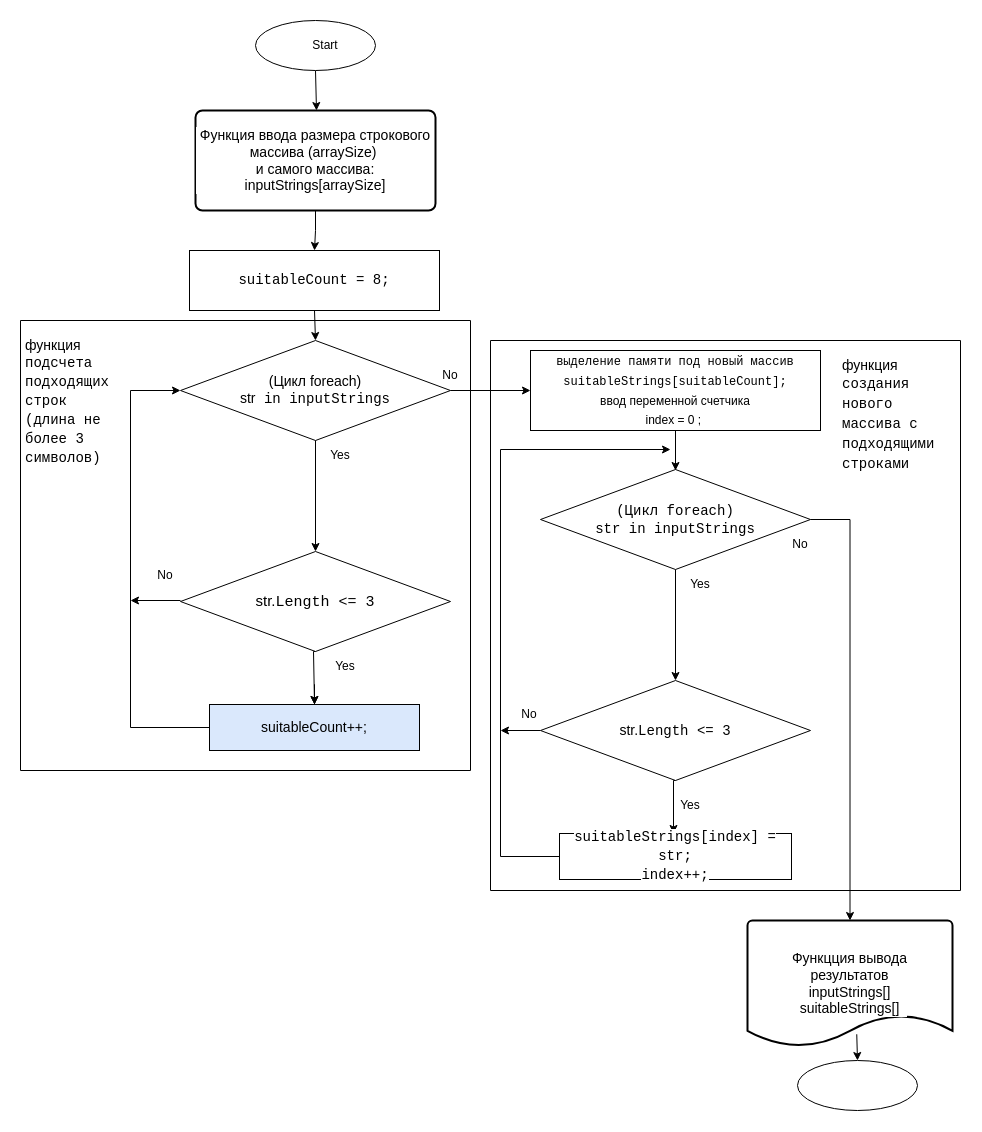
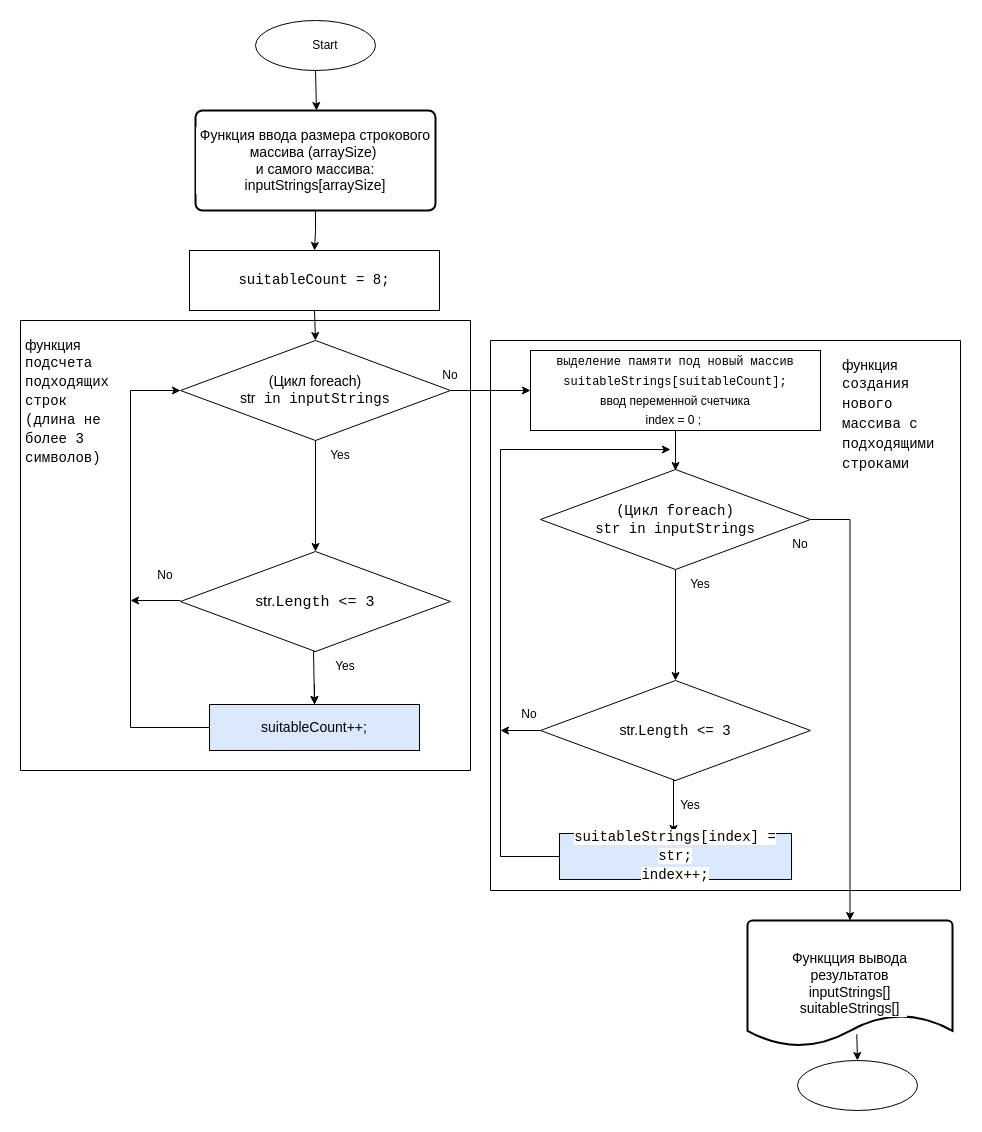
(676, 857) -> (676, 857)
